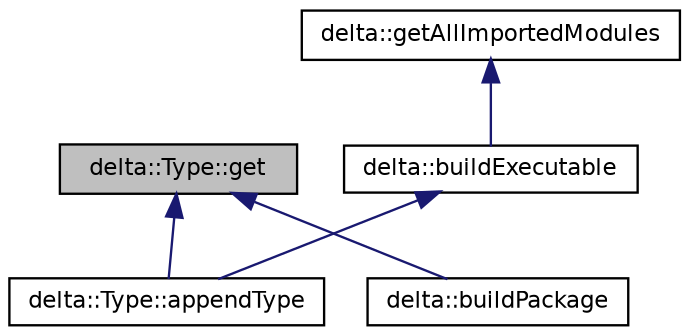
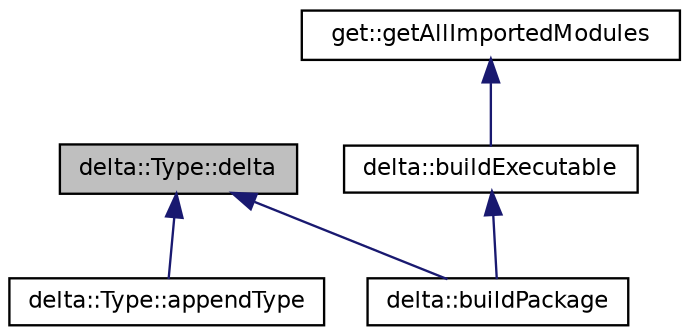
(491, 35) -> (491, 35)
(178, 169) -> (178, 169)
(313, 242) -> (495, 247)
